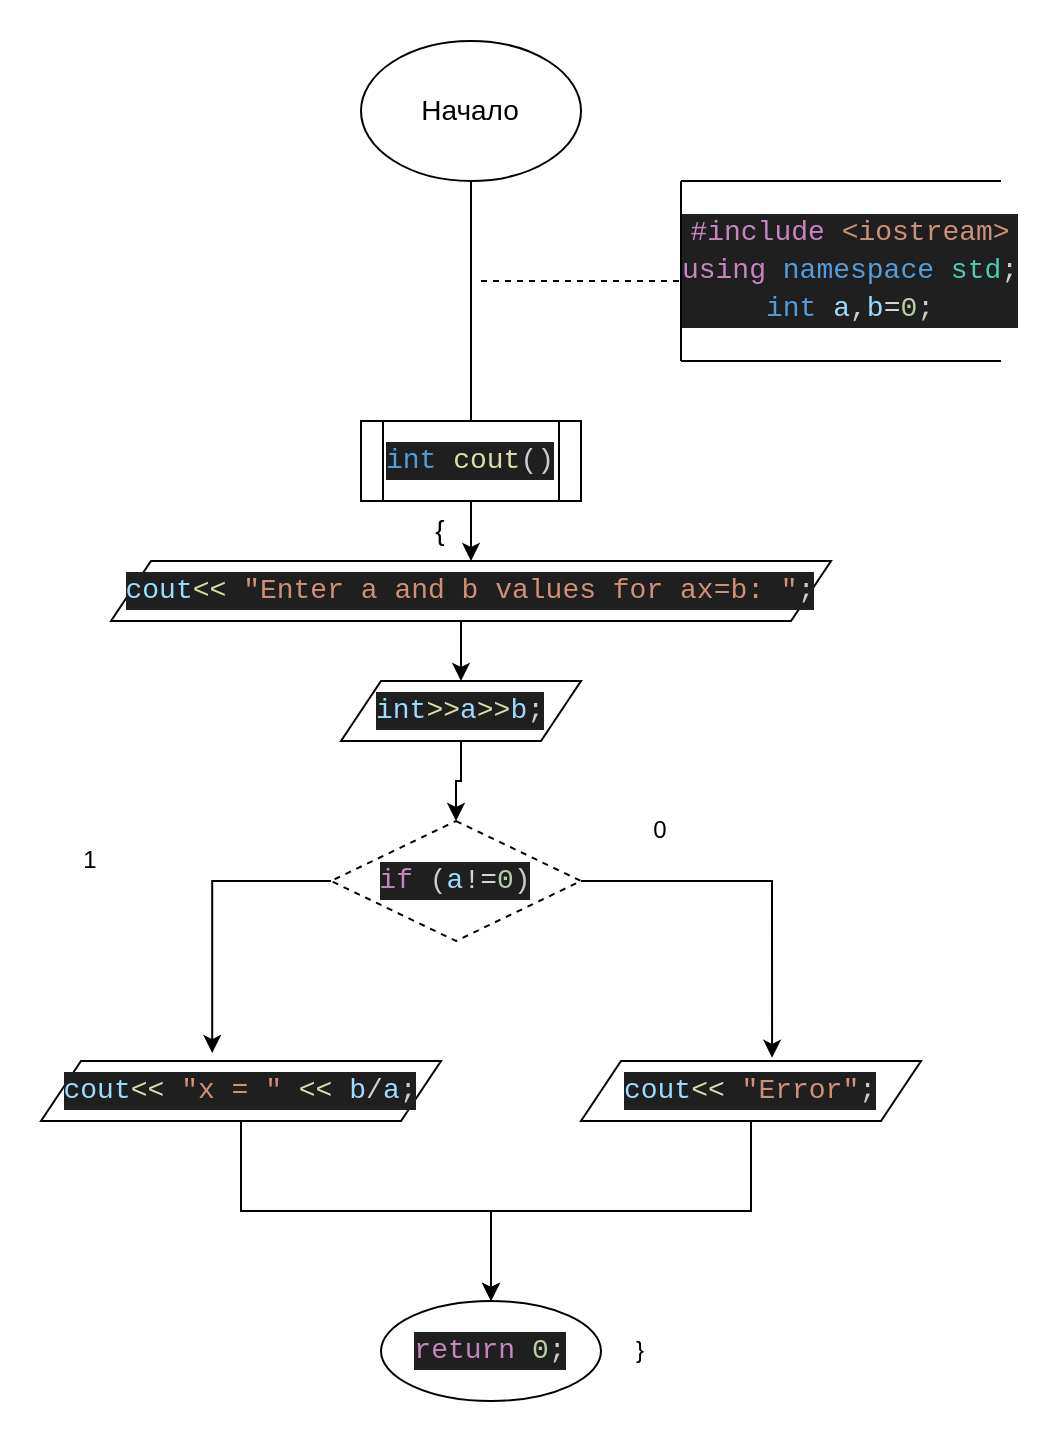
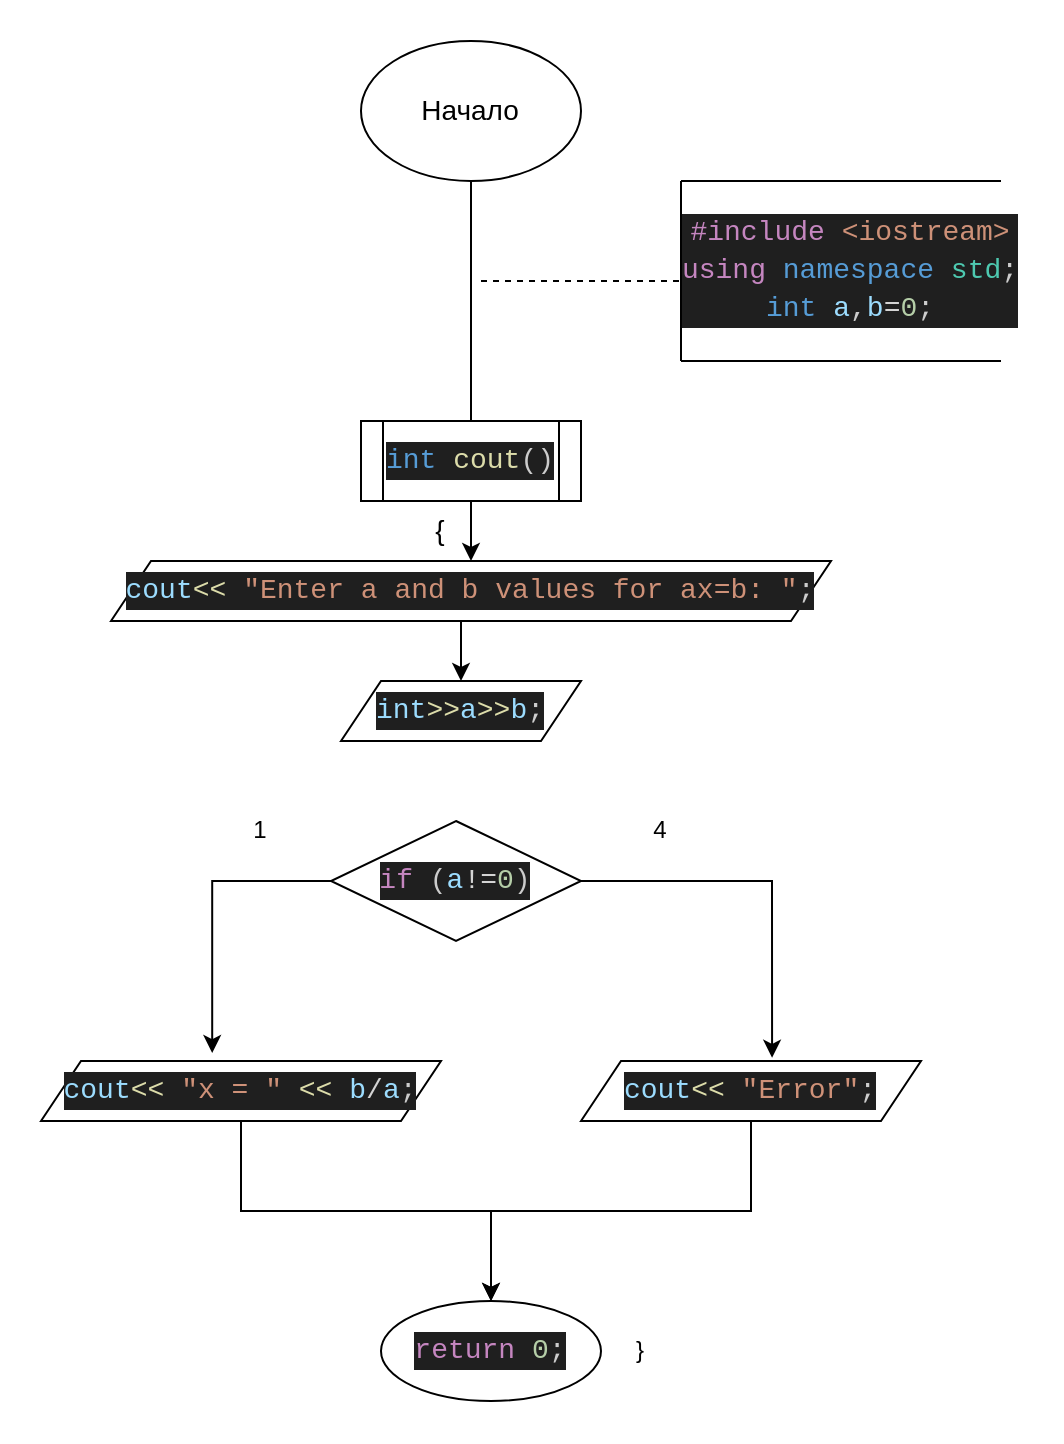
(461, 777) -> none
(661, 831) -> (661, 831)
(91, 861) -> (261, 831)
(456, 881) -> (456, 881)
